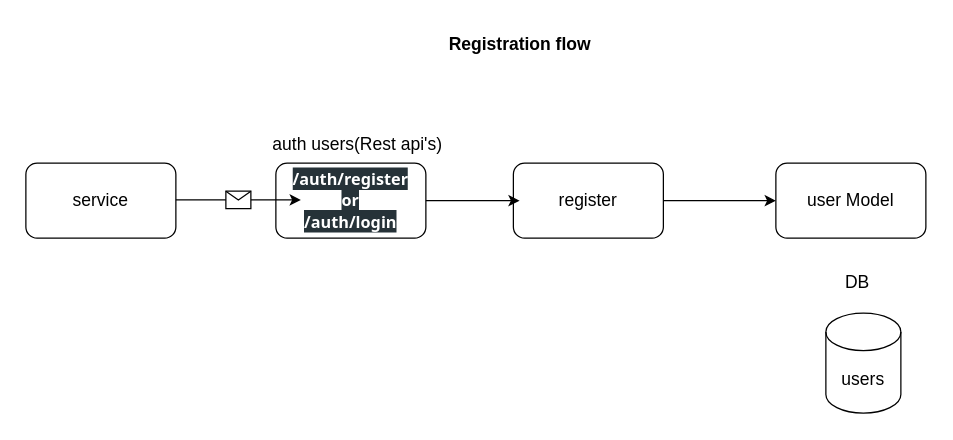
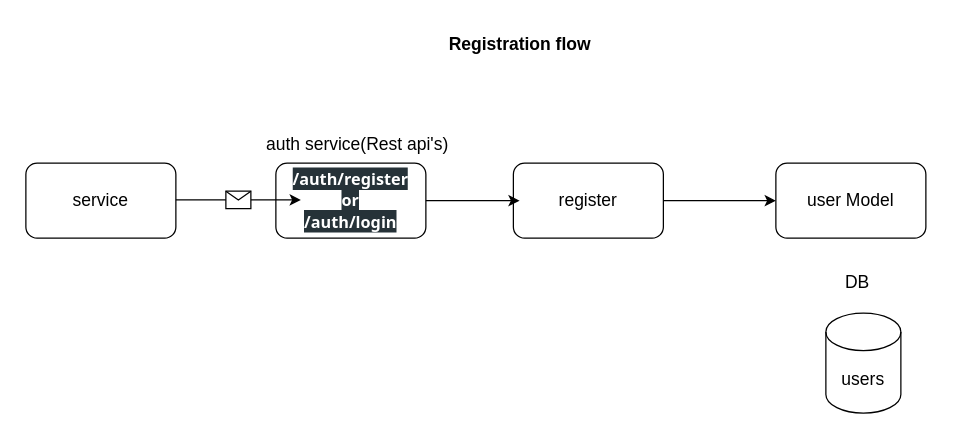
(358, 144) -> (358, 144)
